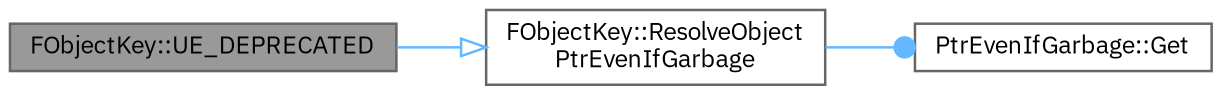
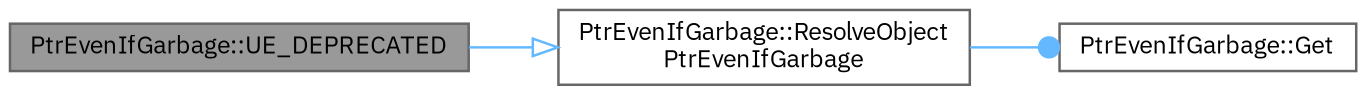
(203, 47) -> (239, 47)
(656, 47) -> (764, 47)
